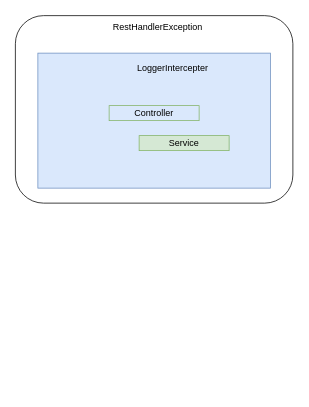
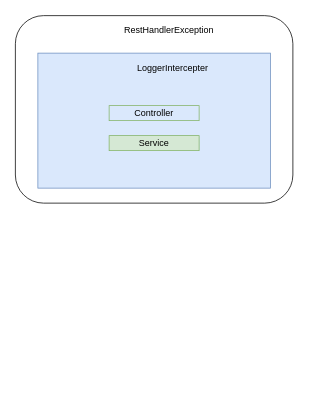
(158, 27) -> (169, 30)
(184, 143) -> (154, 143)
